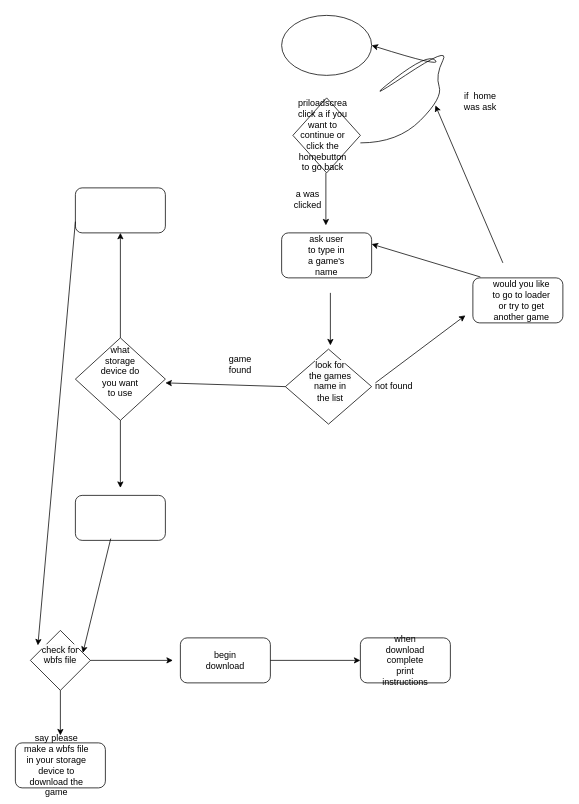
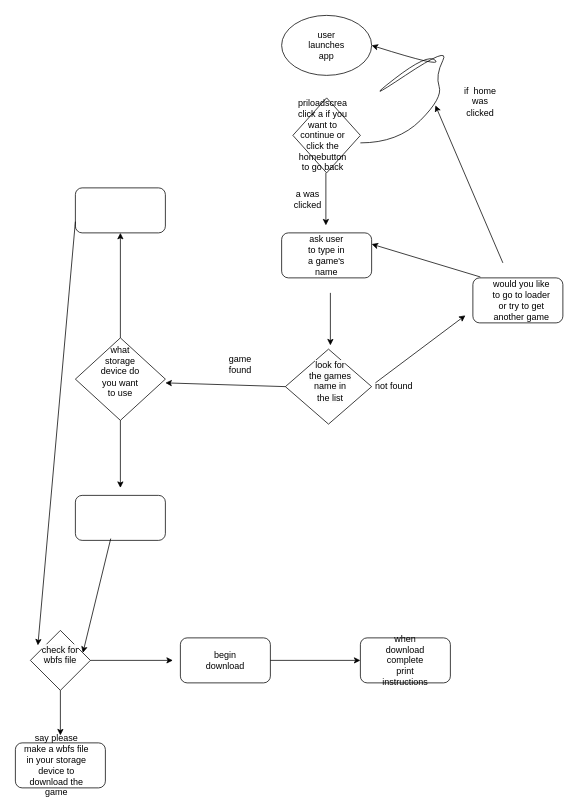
none -> (327, 45)
(480, 102) -> (480, 102)
